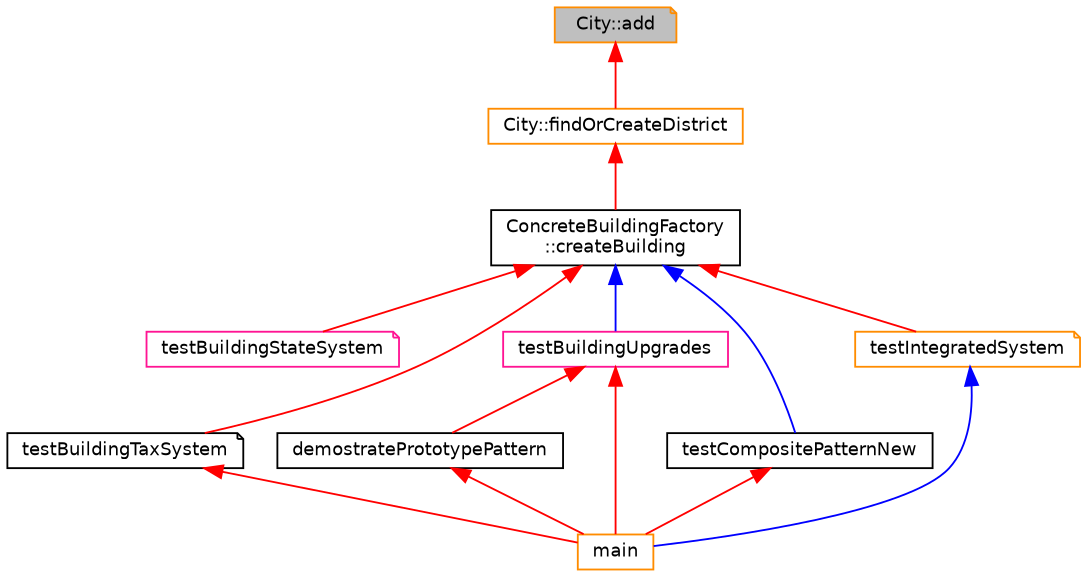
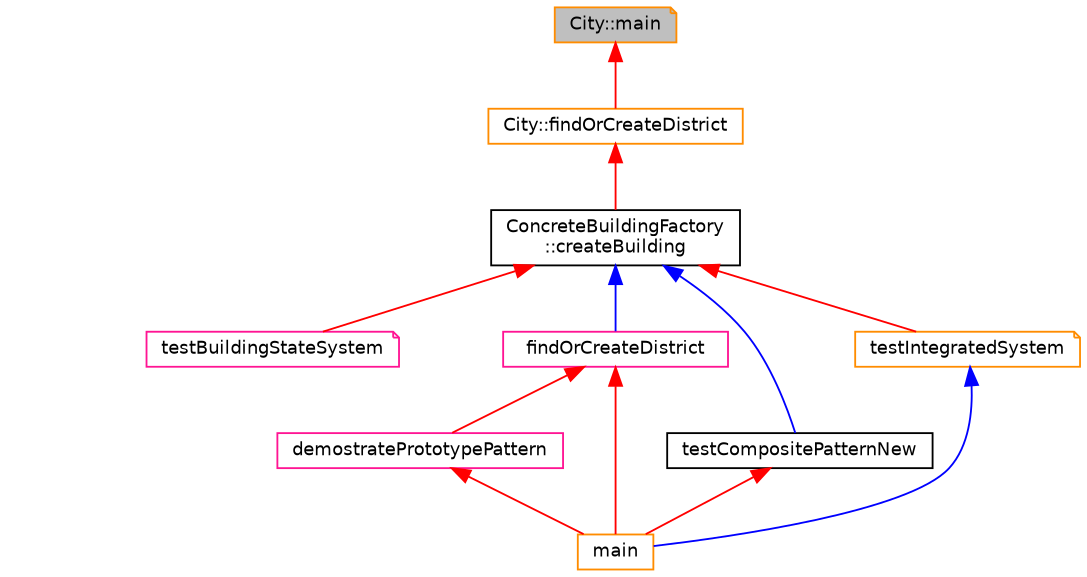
(616, 25) -> (616, 25)
(616, 349) -> (616, 349)
(125, 451) -> none
(420, 451) -> (420, 451)
